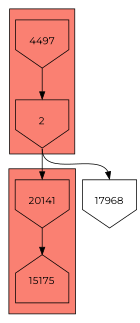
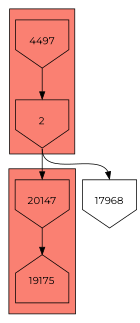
(42, 201) -> (42, 201)
(42, 281) -> (42, 281)
